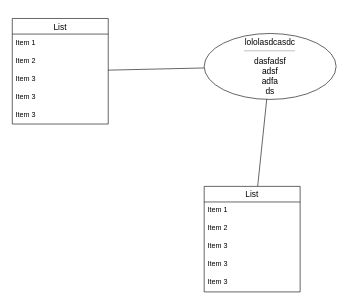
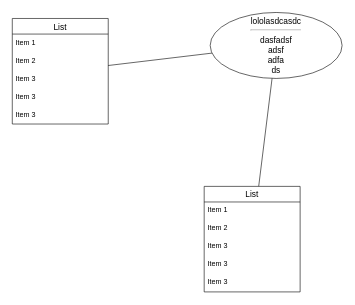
(270, 66) -> (276, 45)
